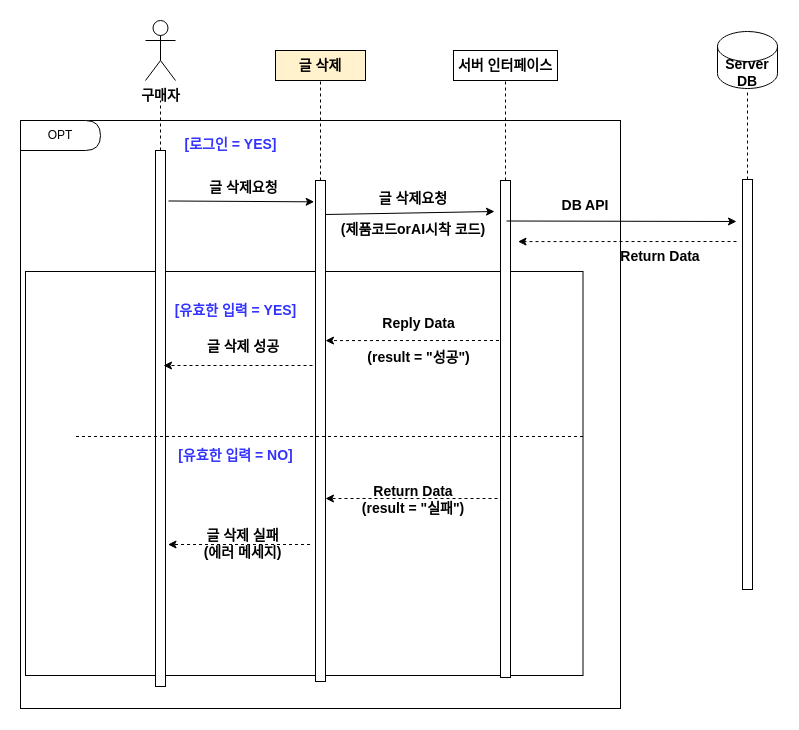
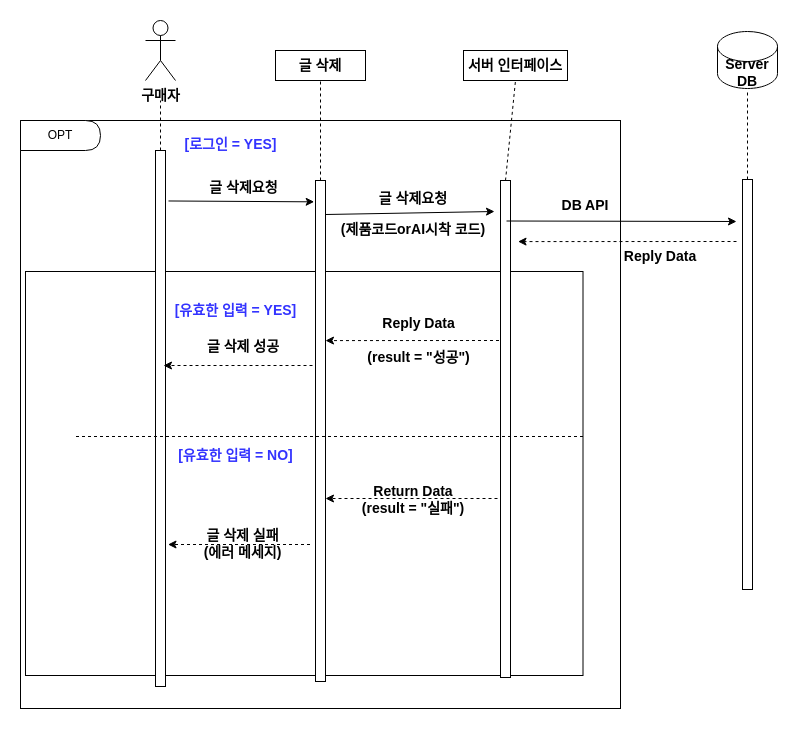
(321, 66) -> (321, 66)
(506, 66) -> (516, 66)
(661, 257) -> (661, 257)
